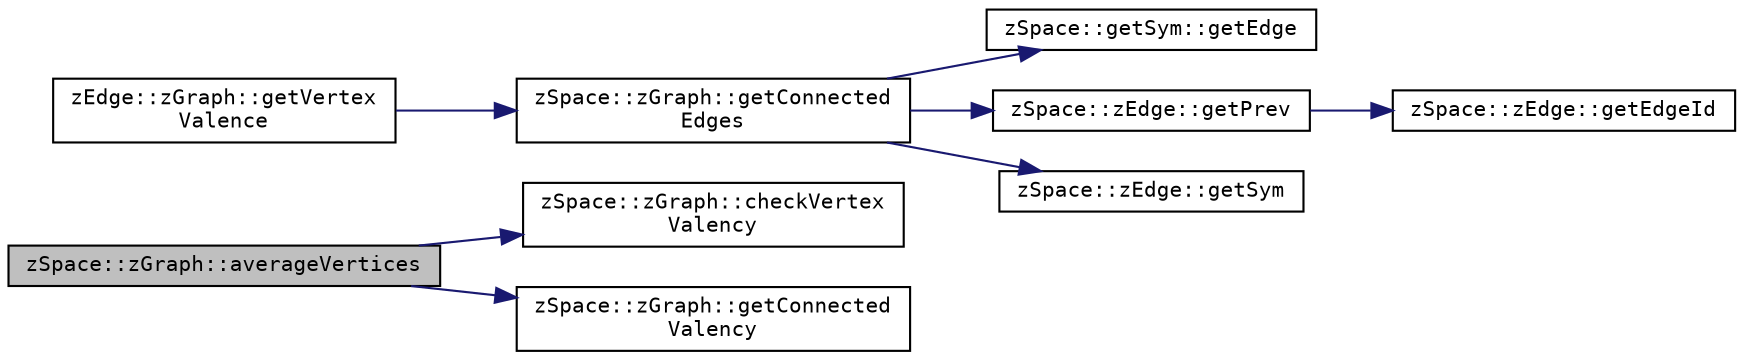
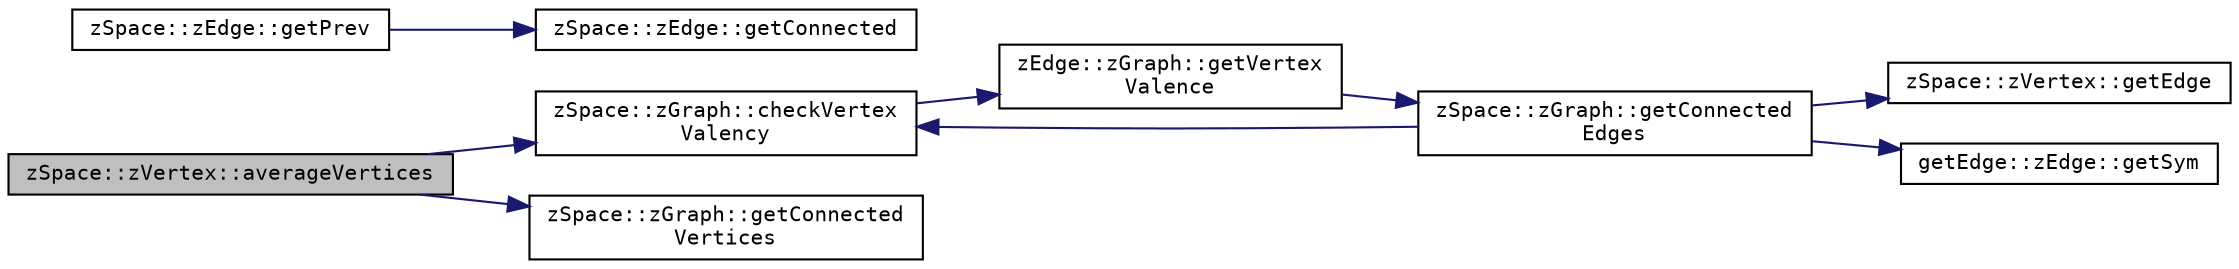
(1151, 30) -> (2059, 83)
none -> (947, 100)
(941, 111) -> (1178, 128)
(1564, 111) -> (726, 30)
(1151, 191) -> (2059, 164)
(224, 266) -> (231, 174)
(713, 319) -> (726, 228)
